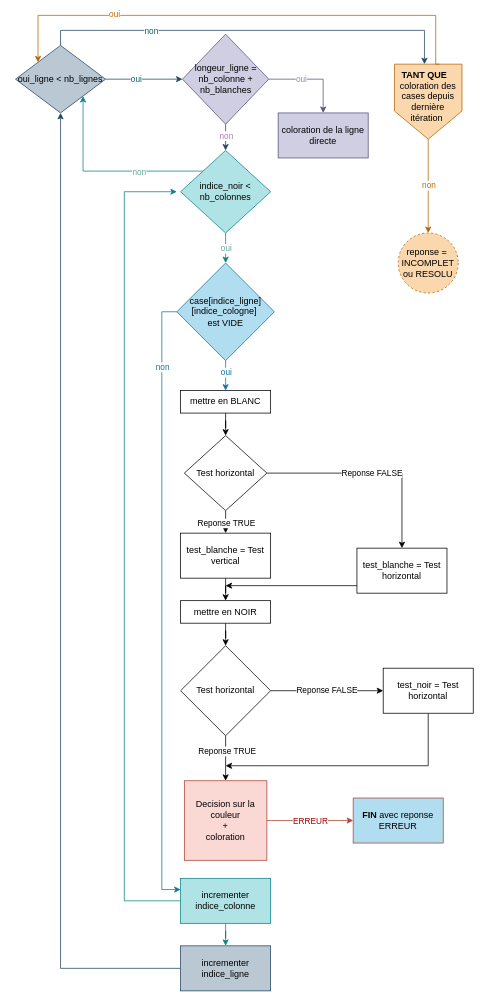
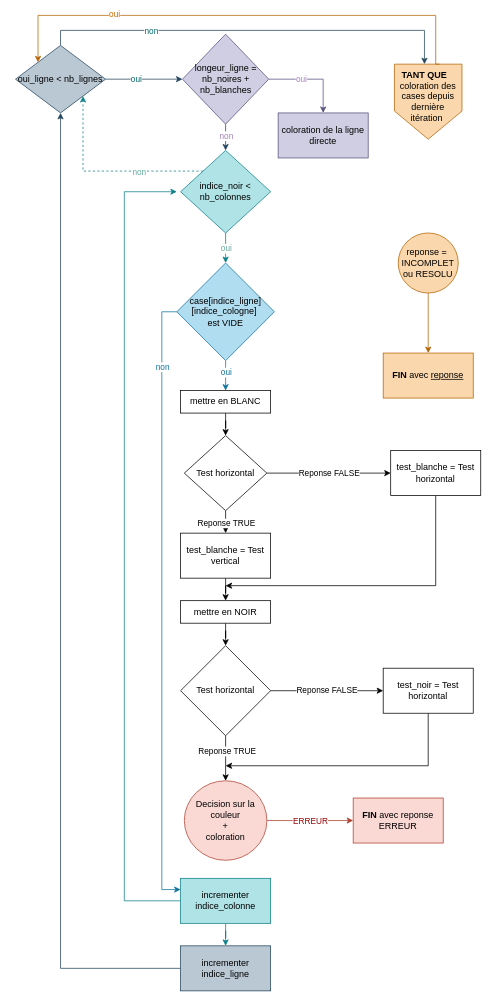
(226, 79) -> (226, 79)
(83, 161) -> (83, 161)
(428, 184) -> none
(428, 263) -> (428, 263)
none -> (428, 320)
none -> (428, 375)
(402, 570) -> (435, 473)
(225, 820) -> (225, 820)
(398, 820) -> (398, 820)
